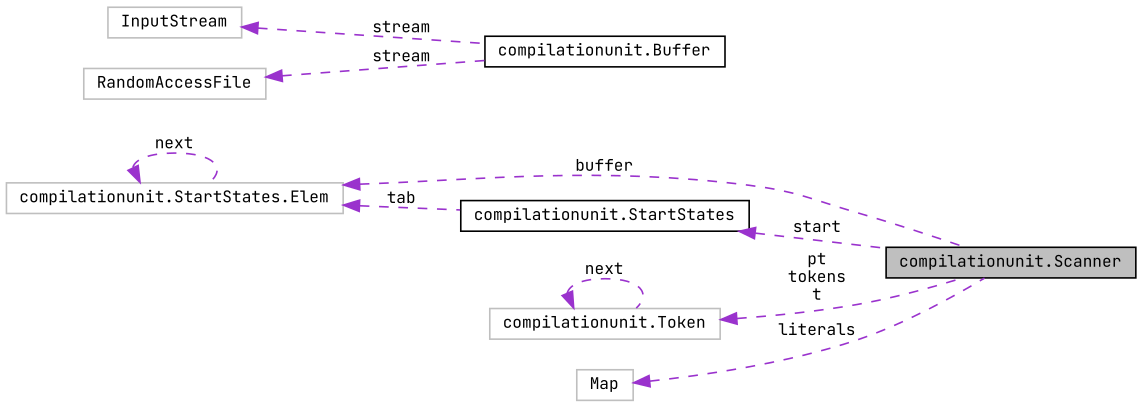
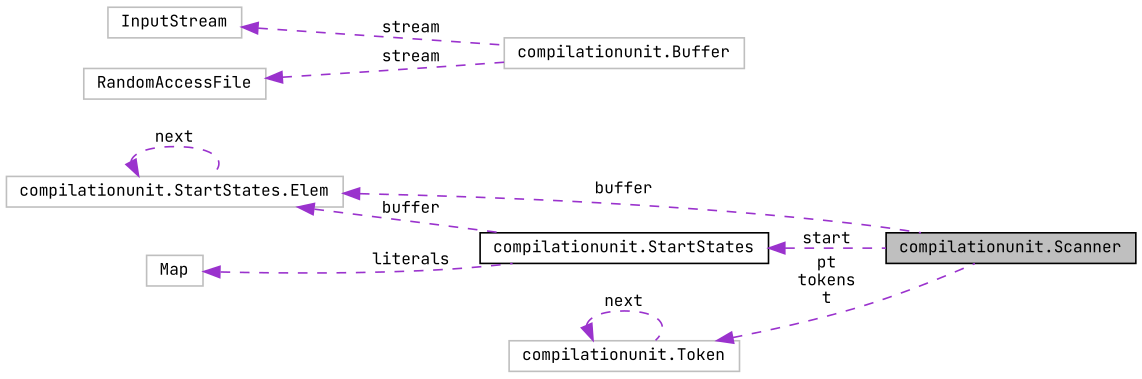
(605, 52) -> (624, 53)
(402, 199) -> (412, 209)
(824, 350) -> (367, 272)
